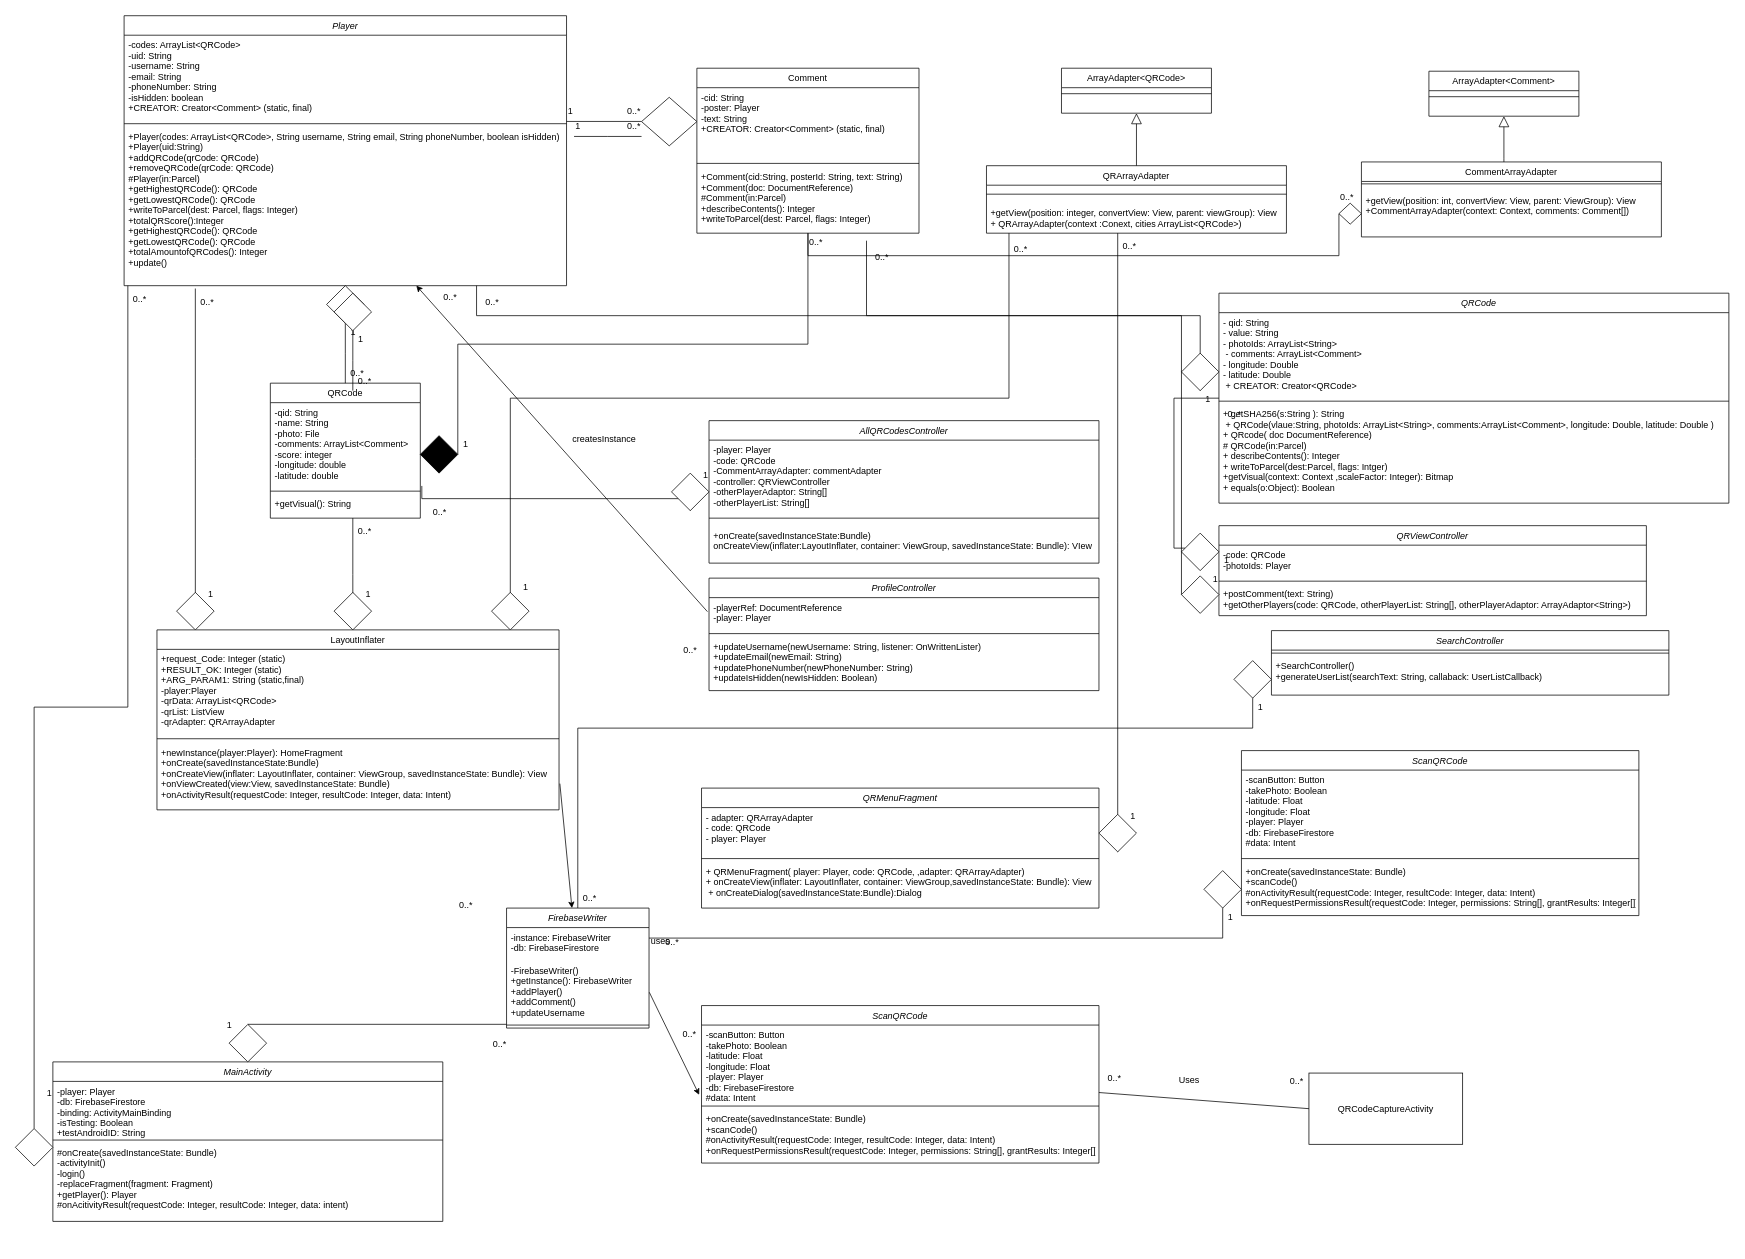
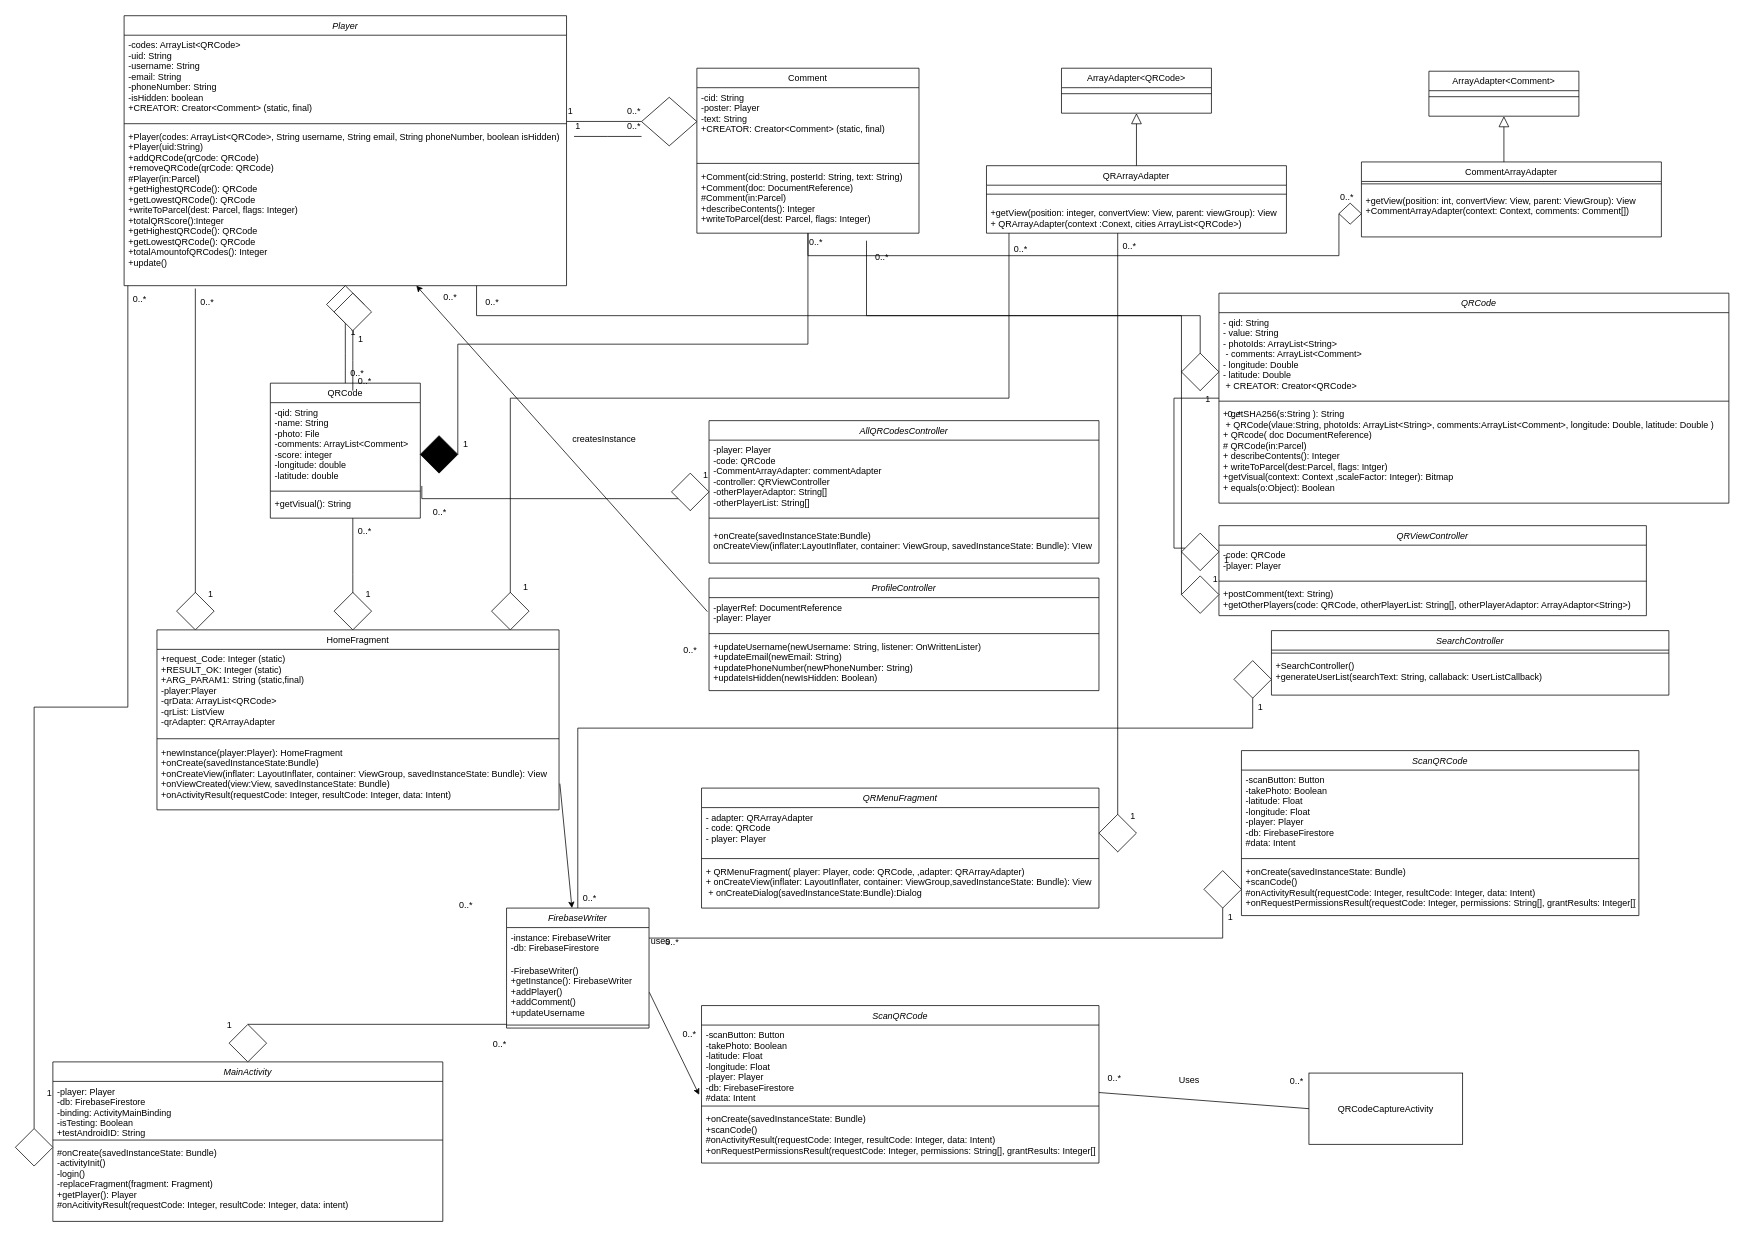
(1254, 555) -> (1254, 555)
(358, 640) -> (358, 640)
